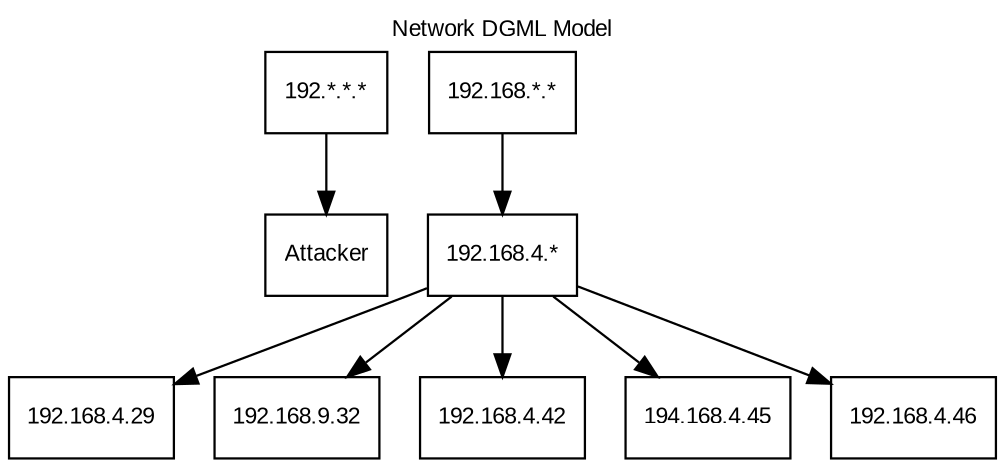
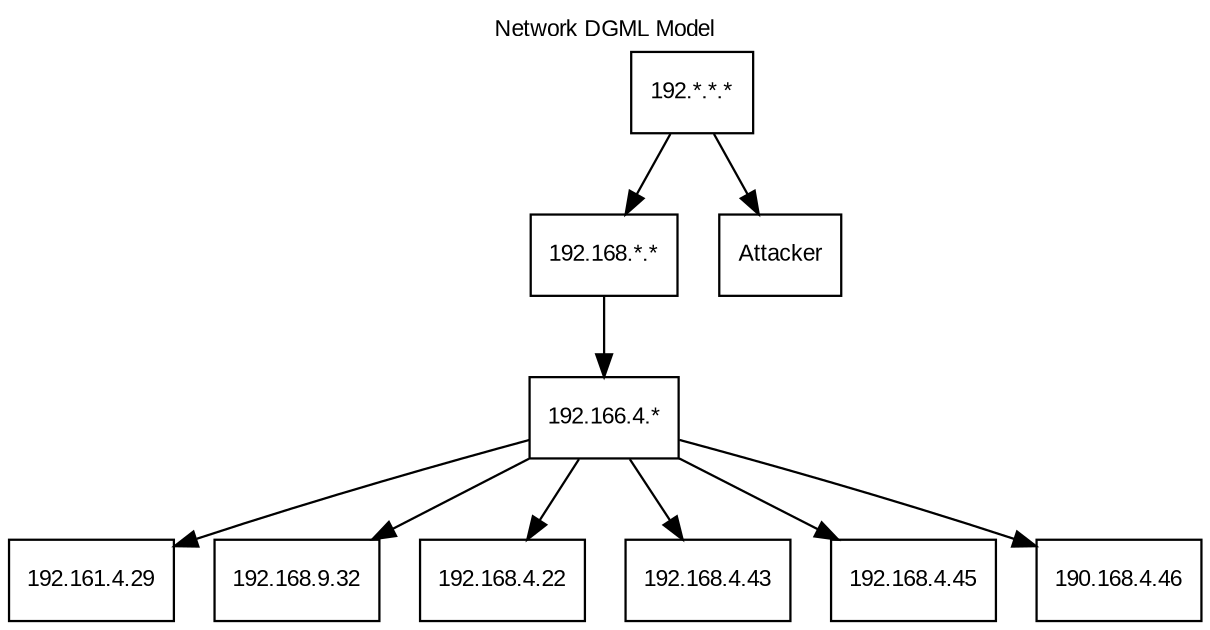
none -> (654, 164)
(502, 255) -> (604, 418)
(91, 418) -> (91, 580)
(502, 418) -> (502, 580)
(708, 418) -> (913, 580)
(913, 418) -> (1119, 580)
none -> (708, 580)
